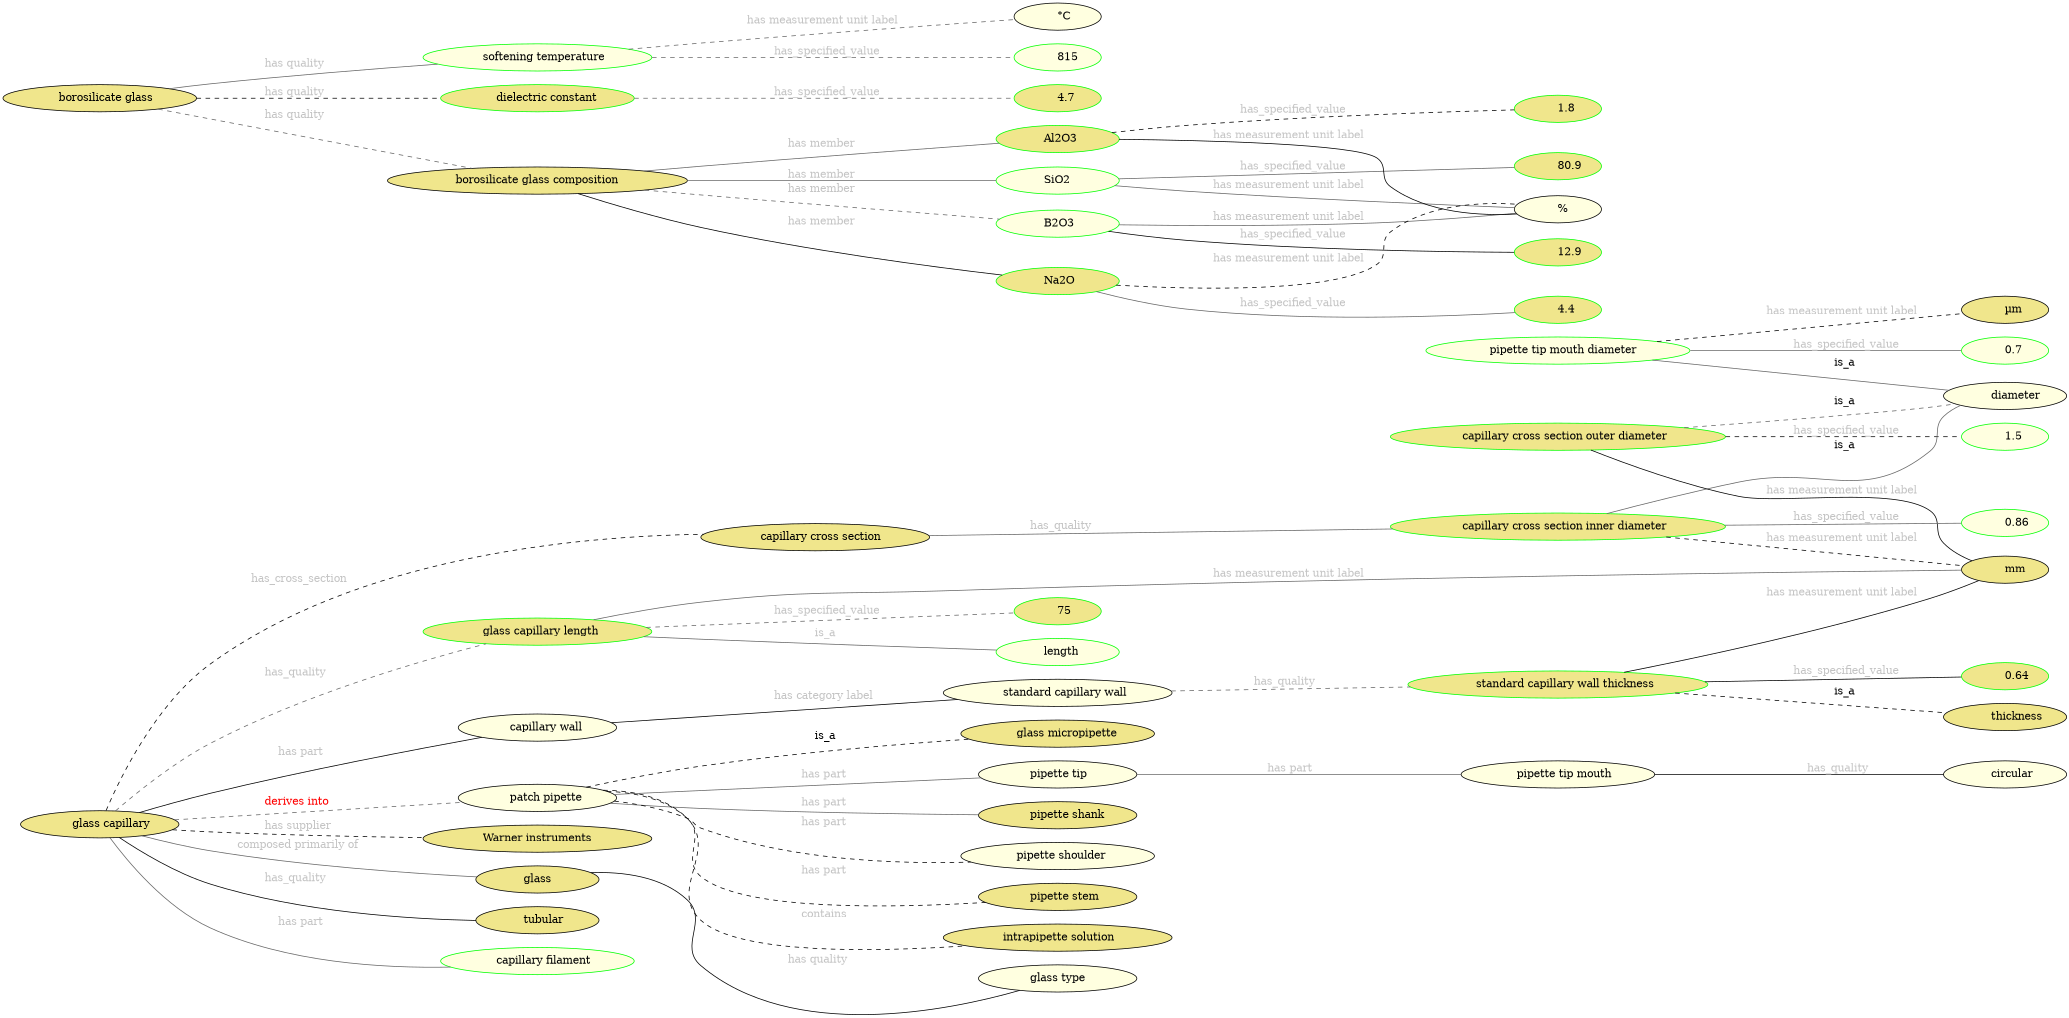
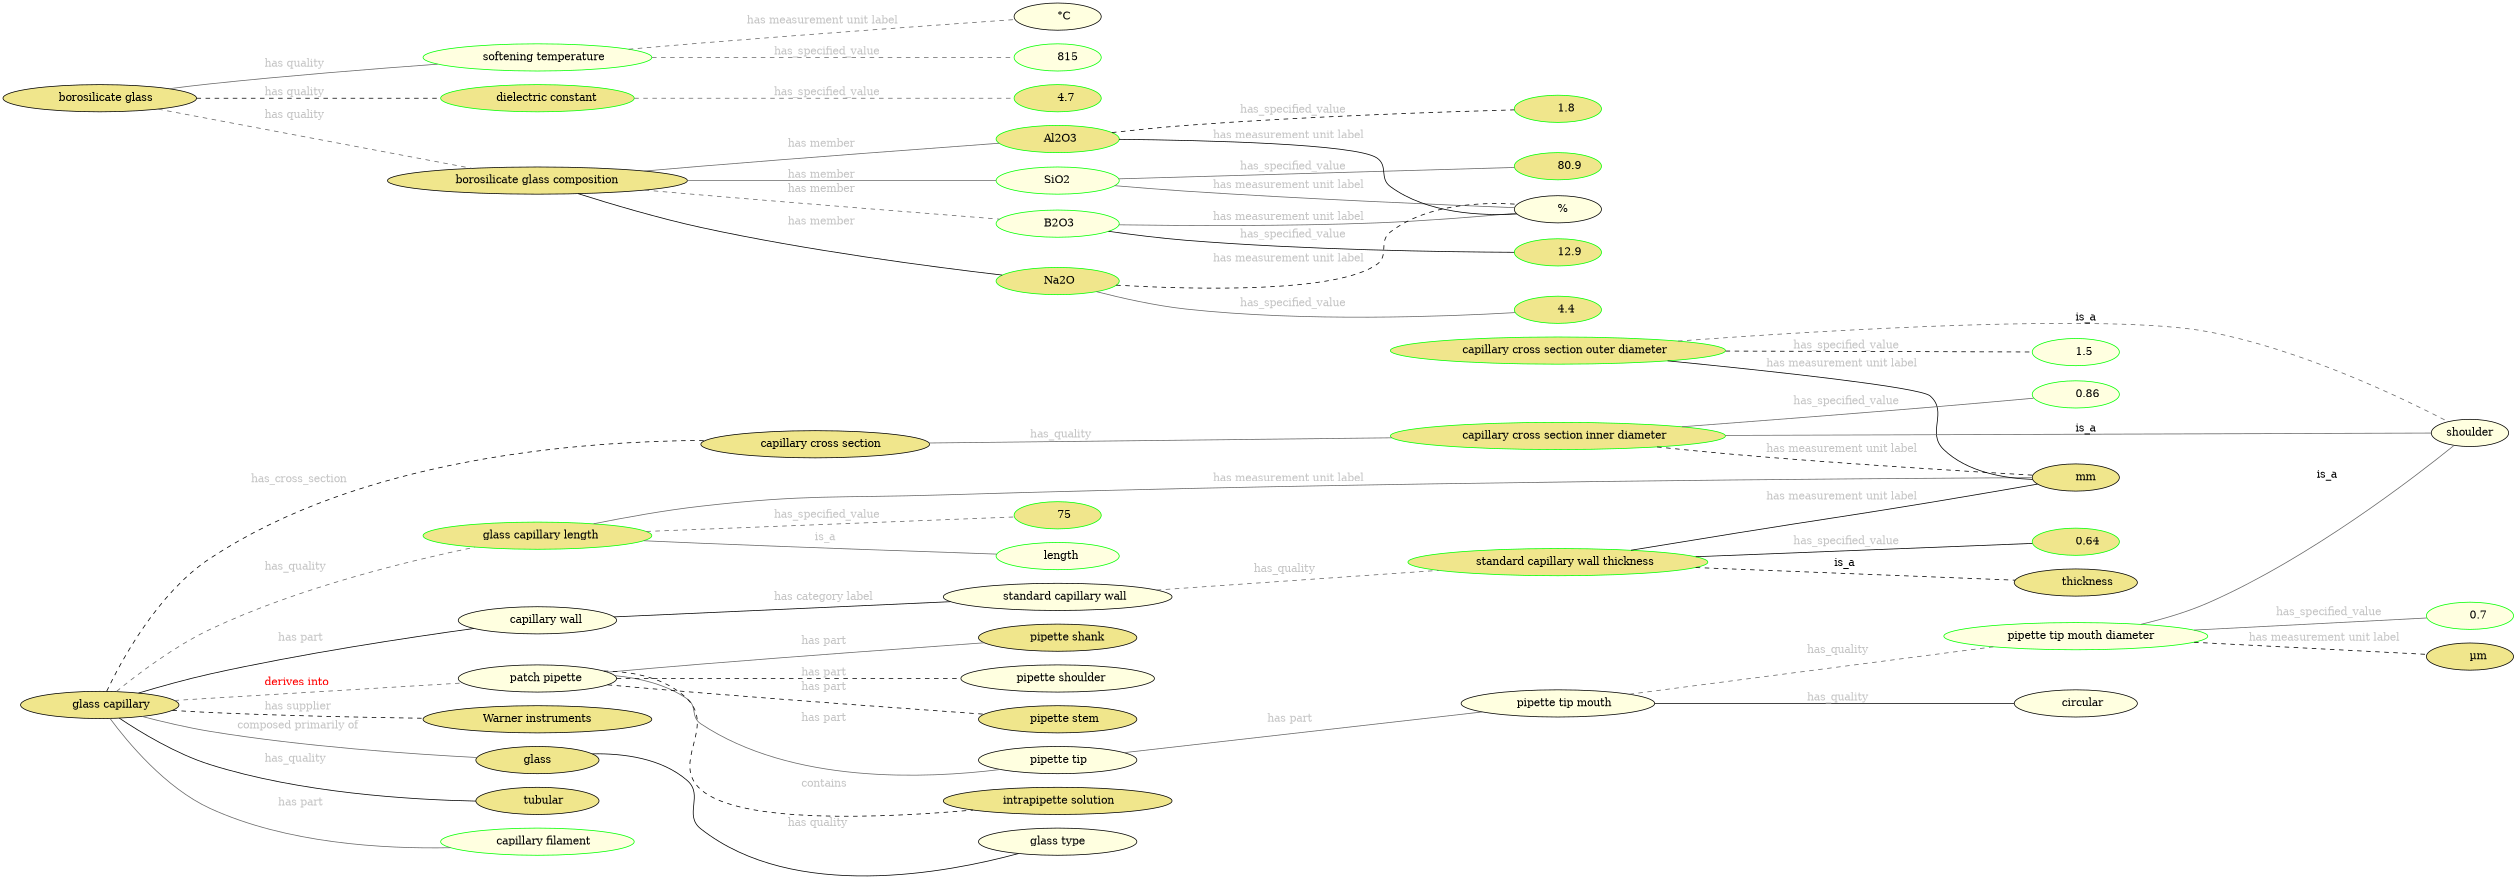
(2005, 396) -> (2470, 433)
none -> (1811, 671)
(1058, 734) -> none
